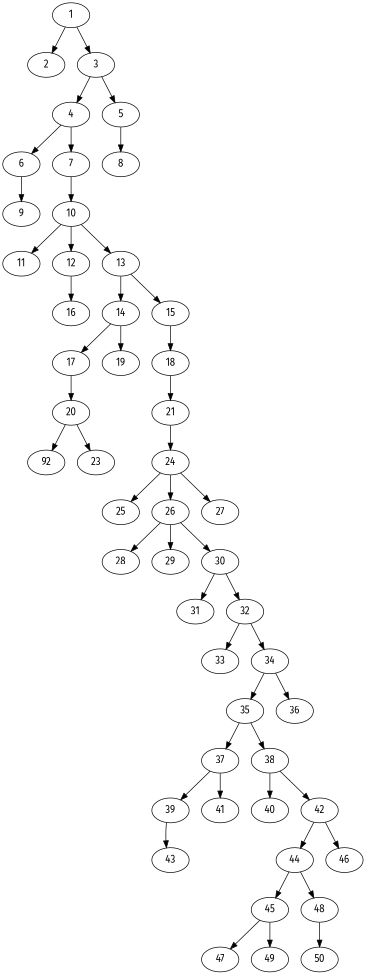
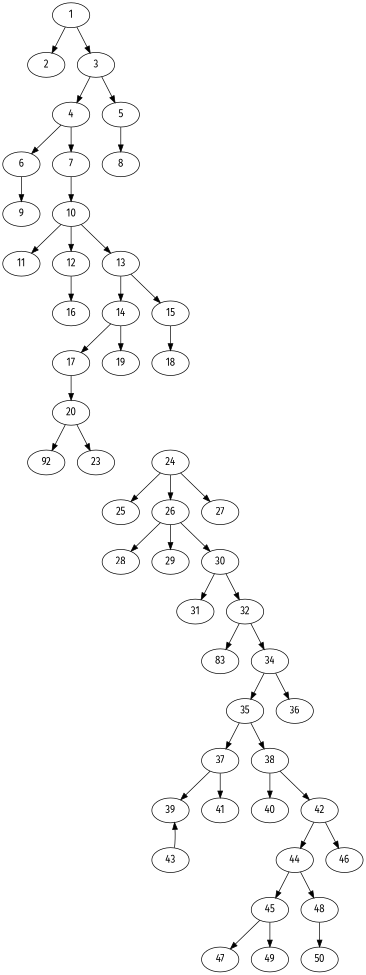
(170, 413) -> none
(220, 661) -> (220, 661)
(166, 832) -> (175, 839)
